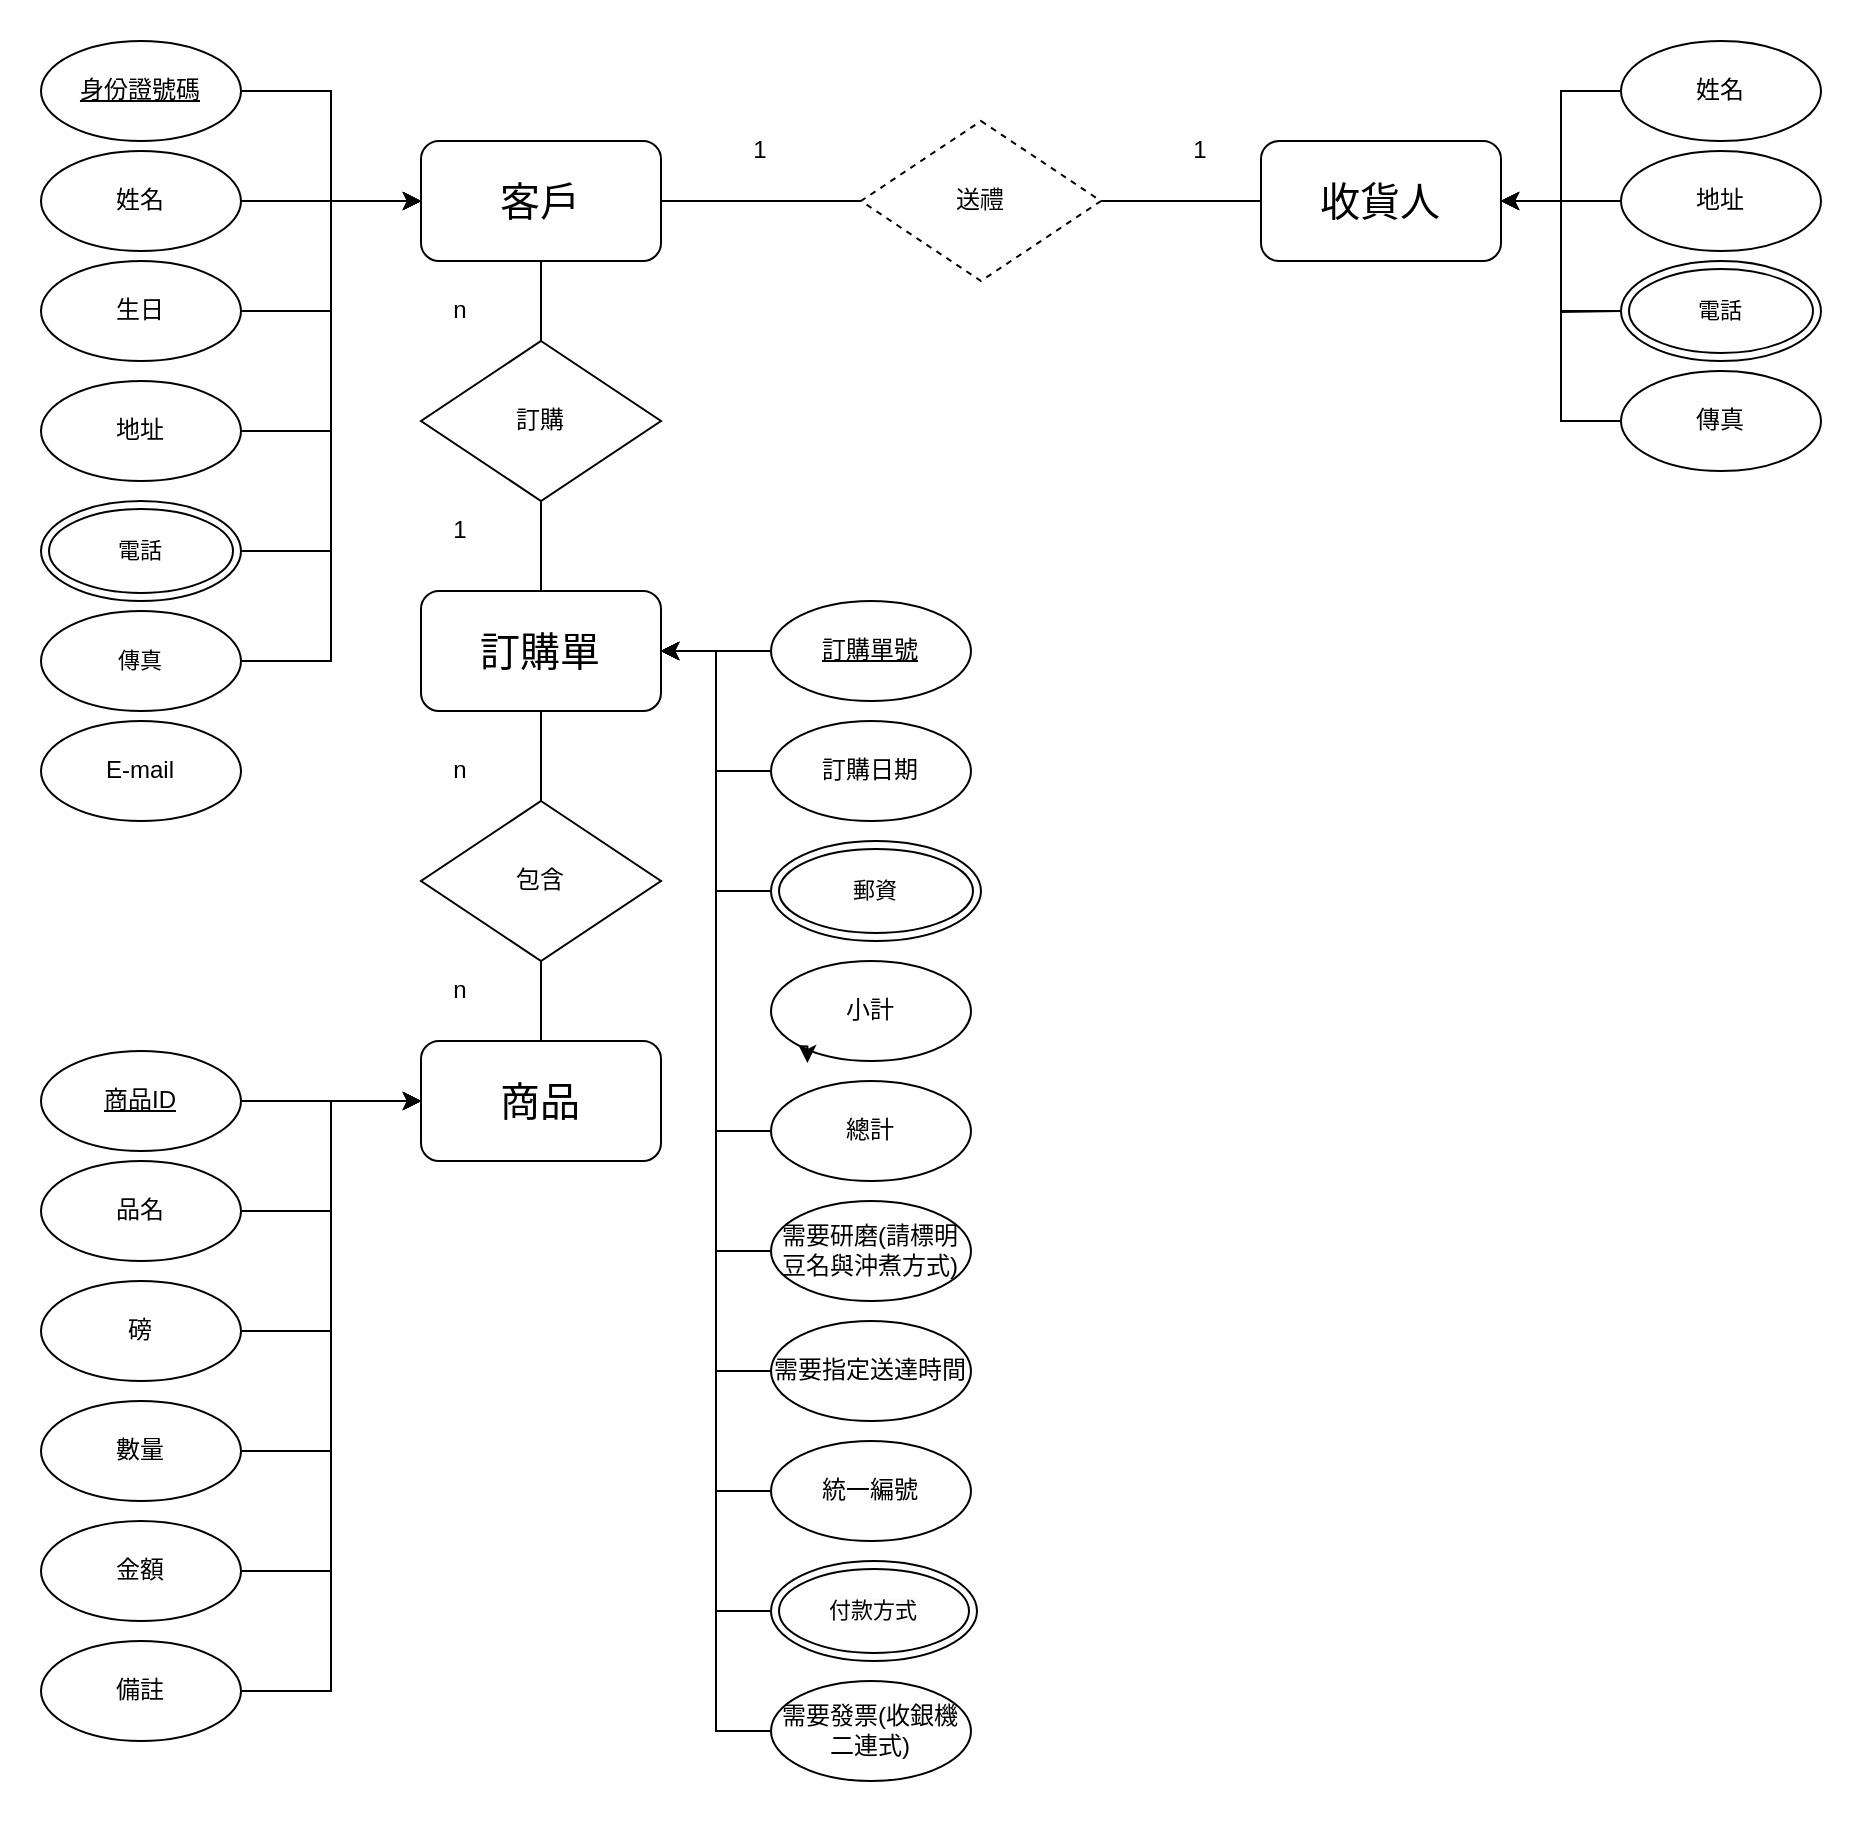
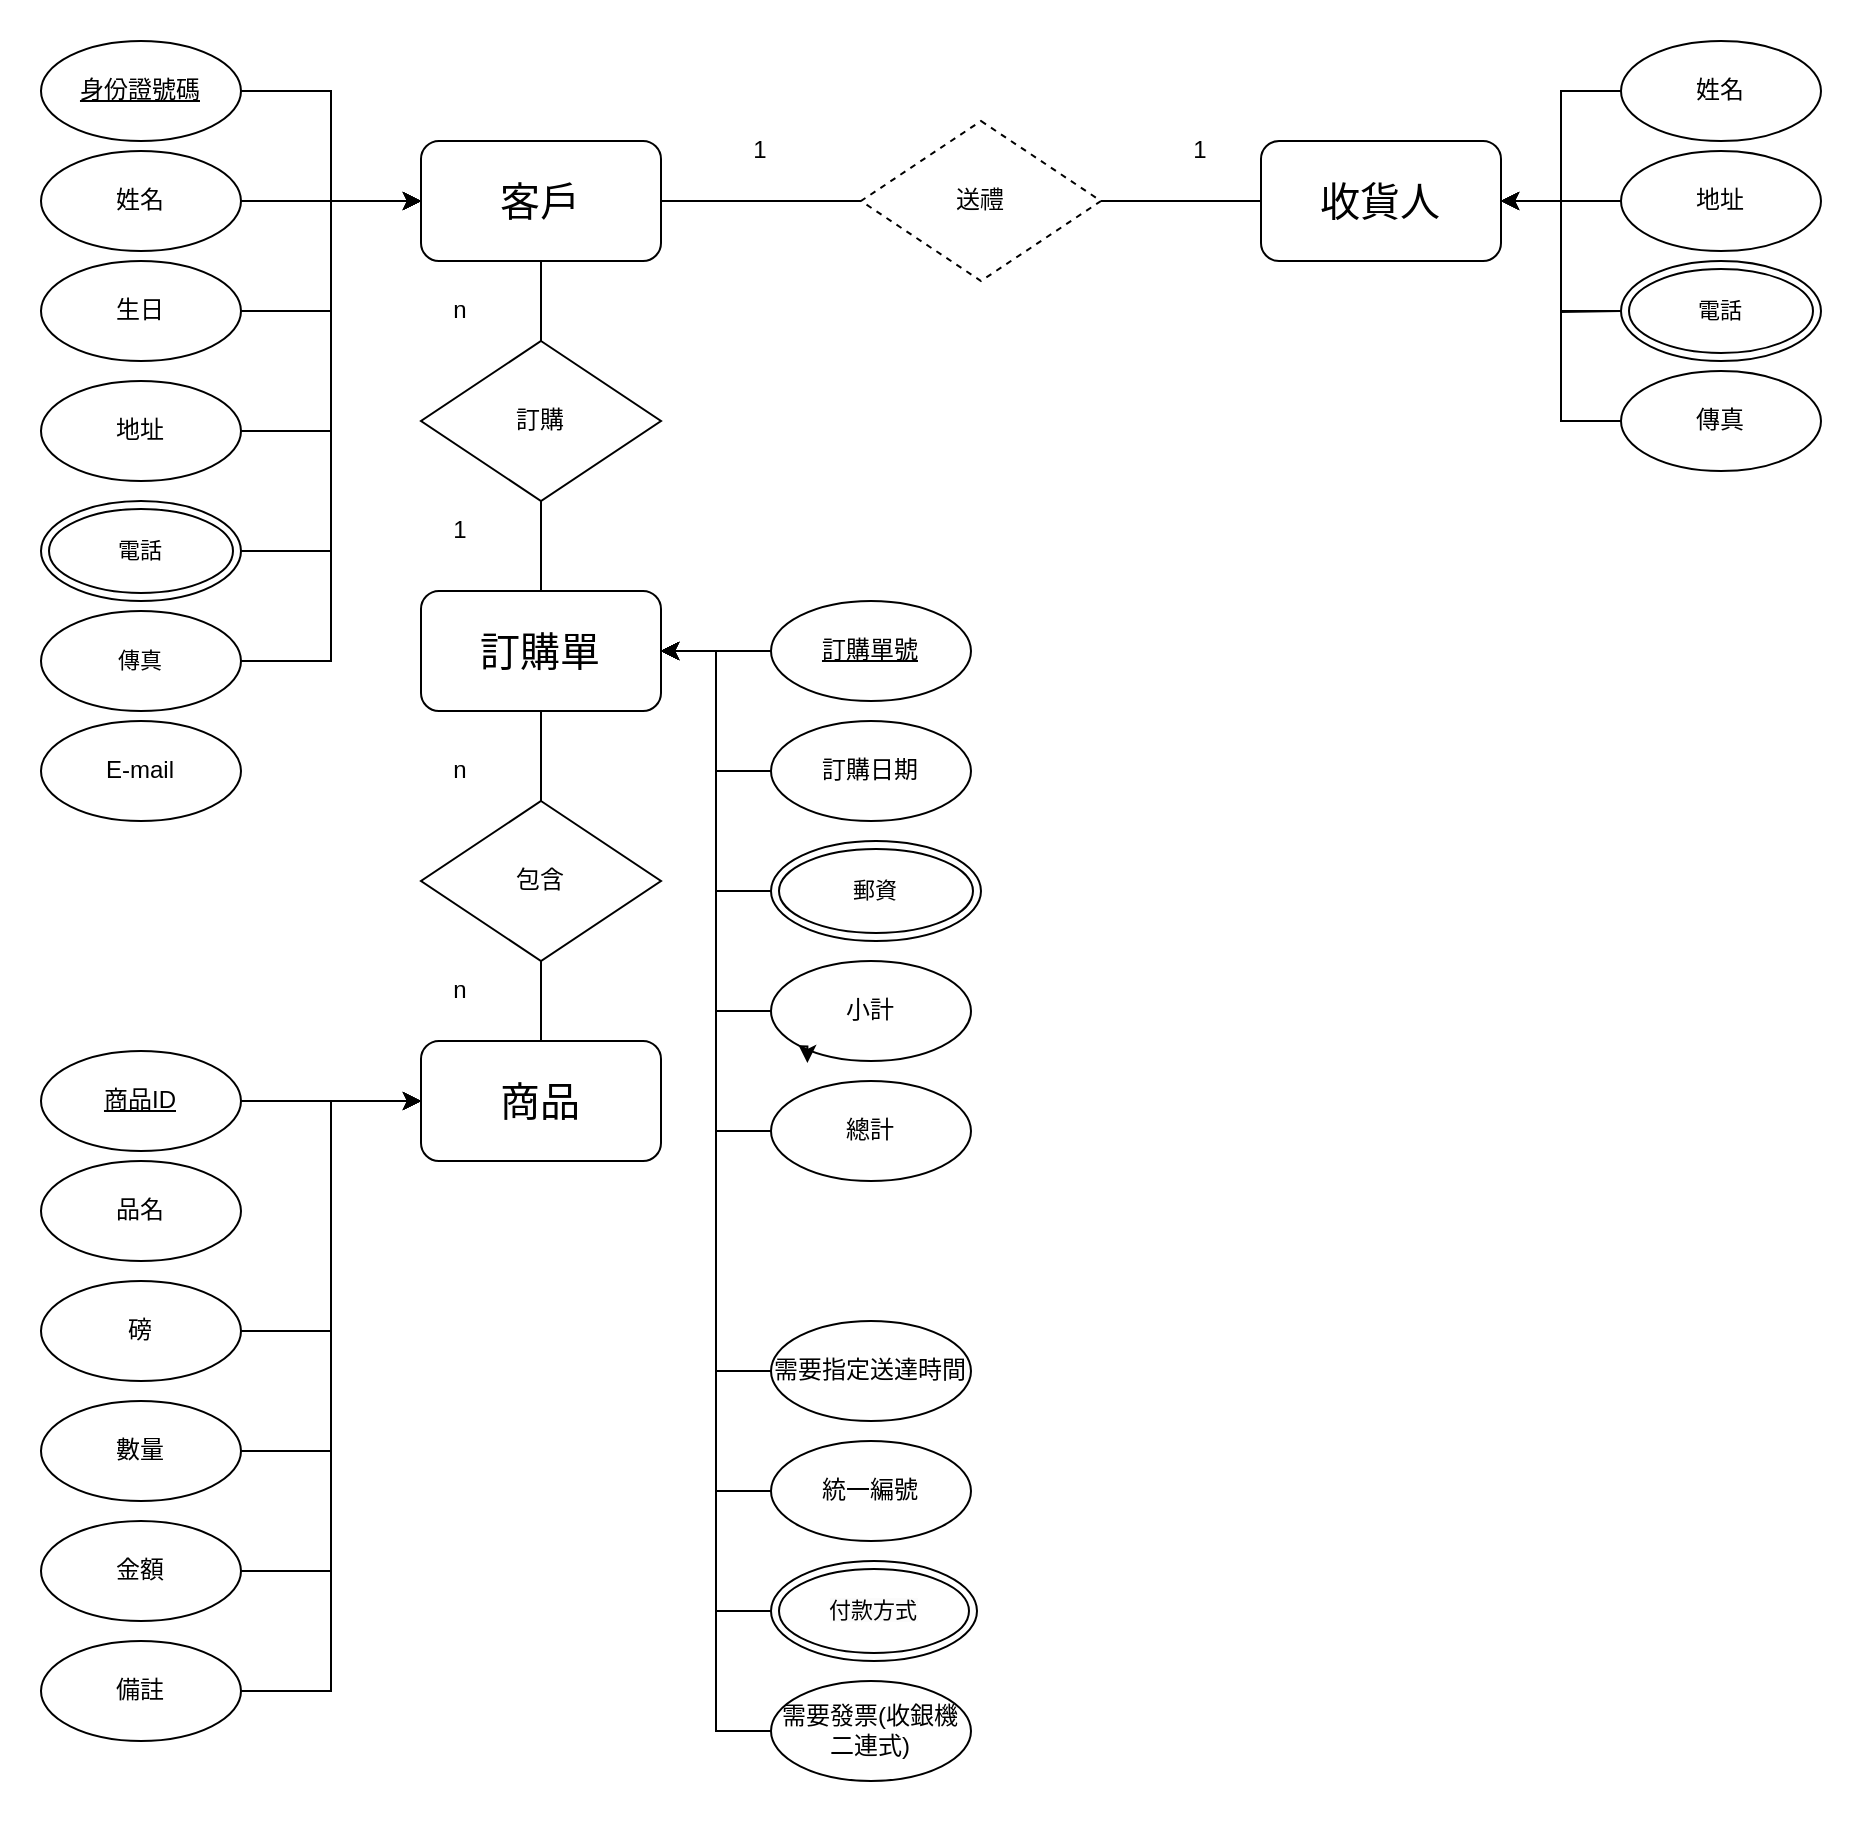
none -> (745, 1011)
(284, 1211) -> none
(745, 1251) -> none
(871, 1251) -> none
